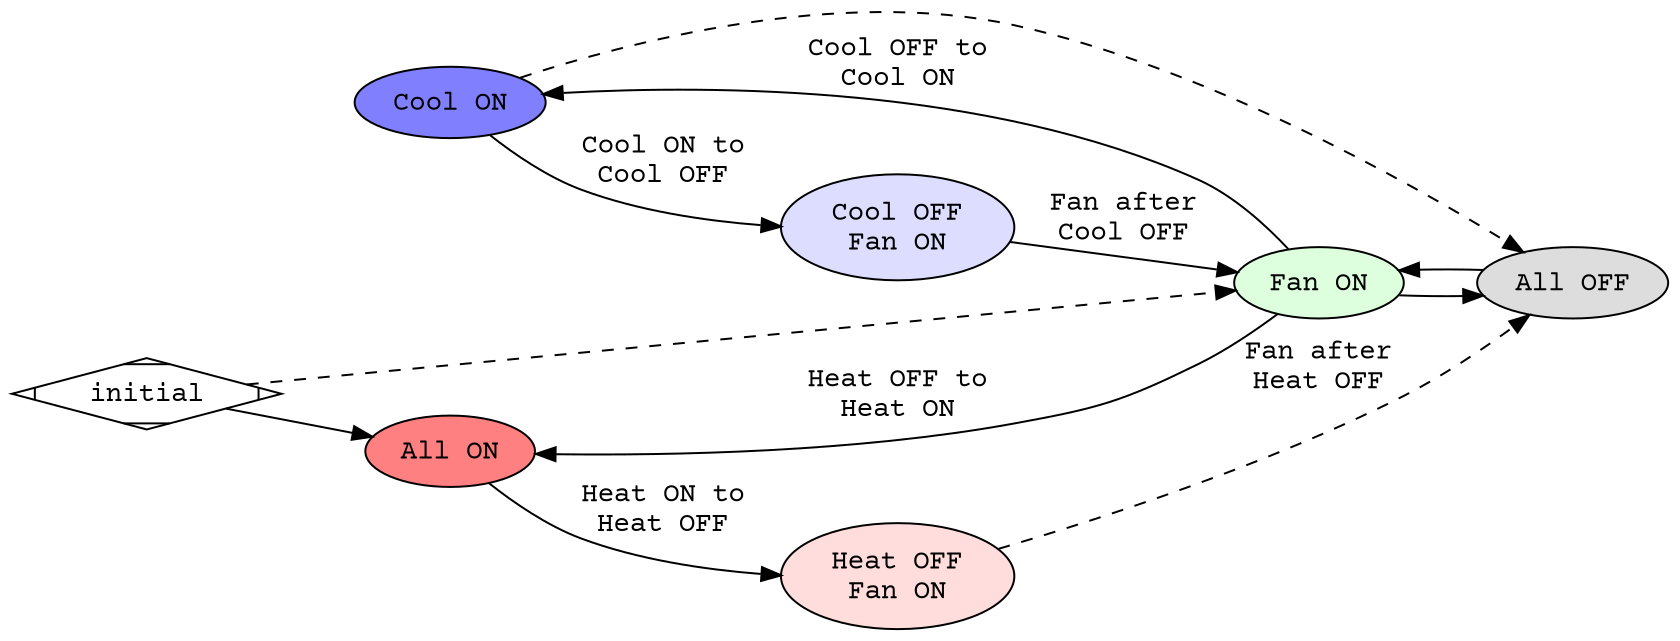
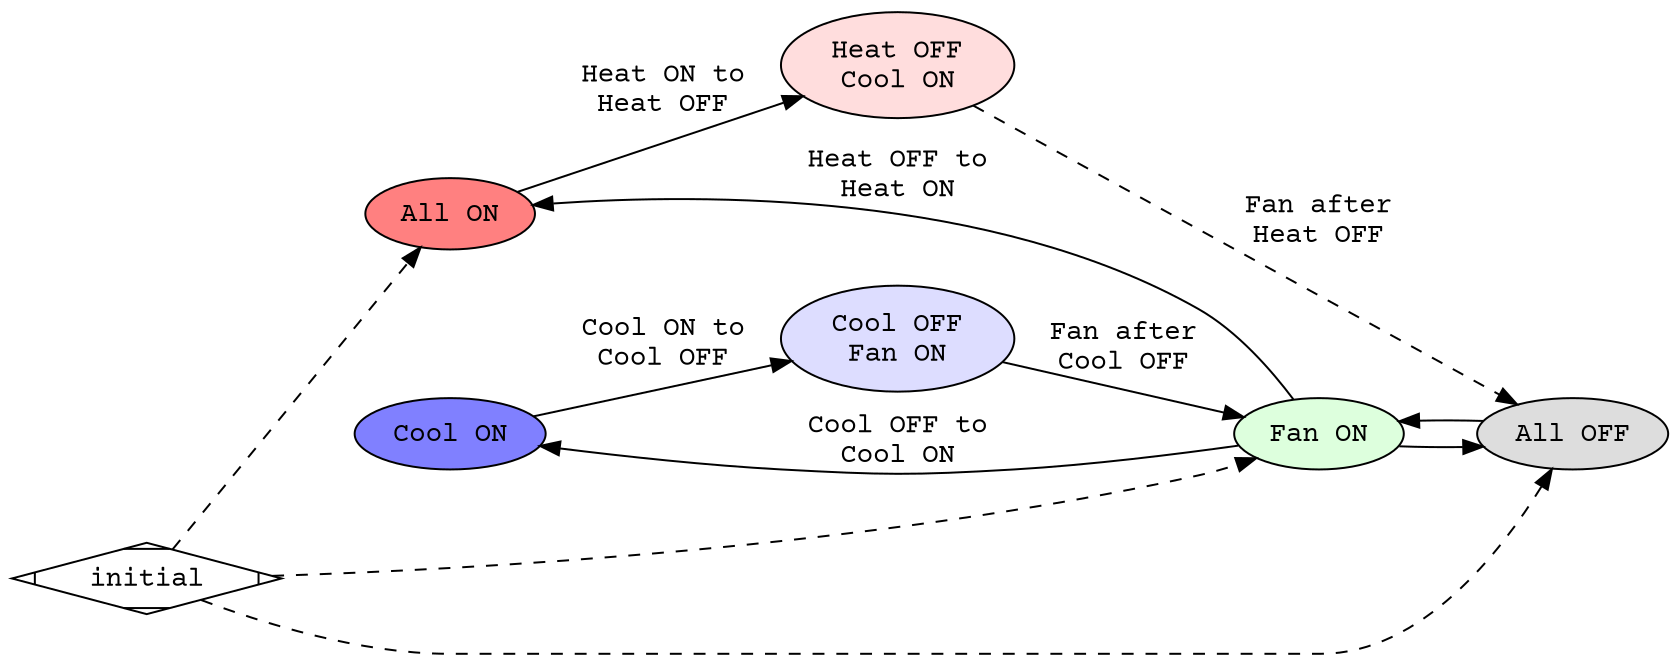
(1032, 30) -> (902, 654)
(289, 421) -> (290, 406)
(898, 576) -> (898, 65)
